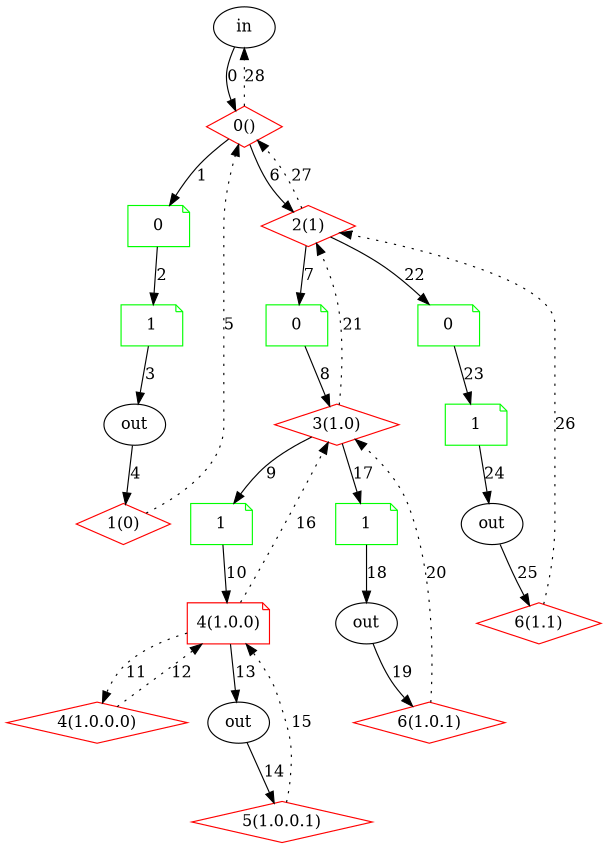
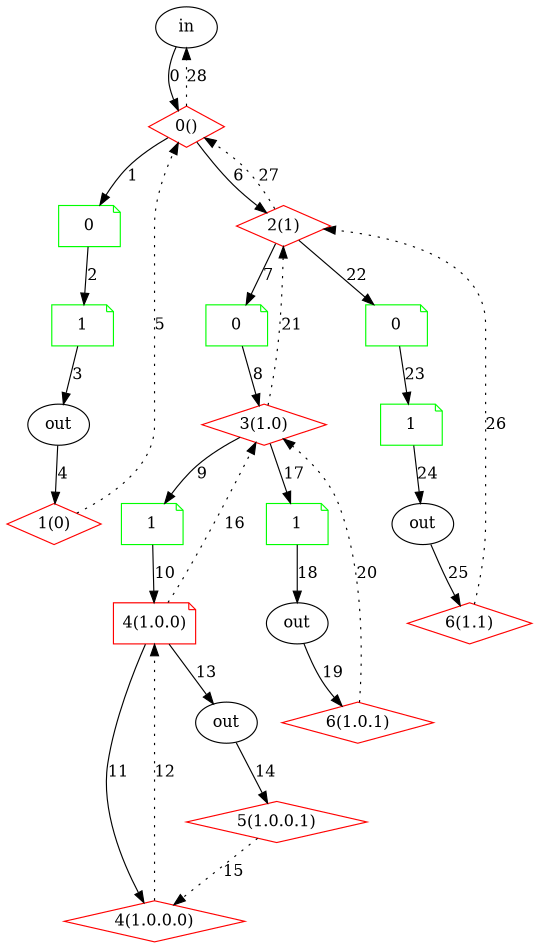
(140, 654) -> (107, 768)
(286, 724) -> (220, 868)
